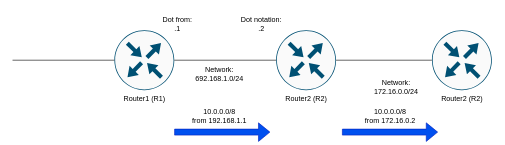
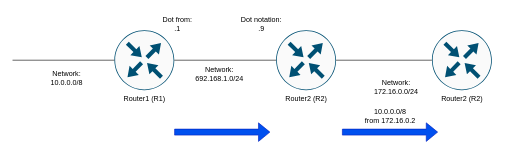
(262, 24) -> (262, 24)
none -> (66, 78)
(219, 116) -> none
